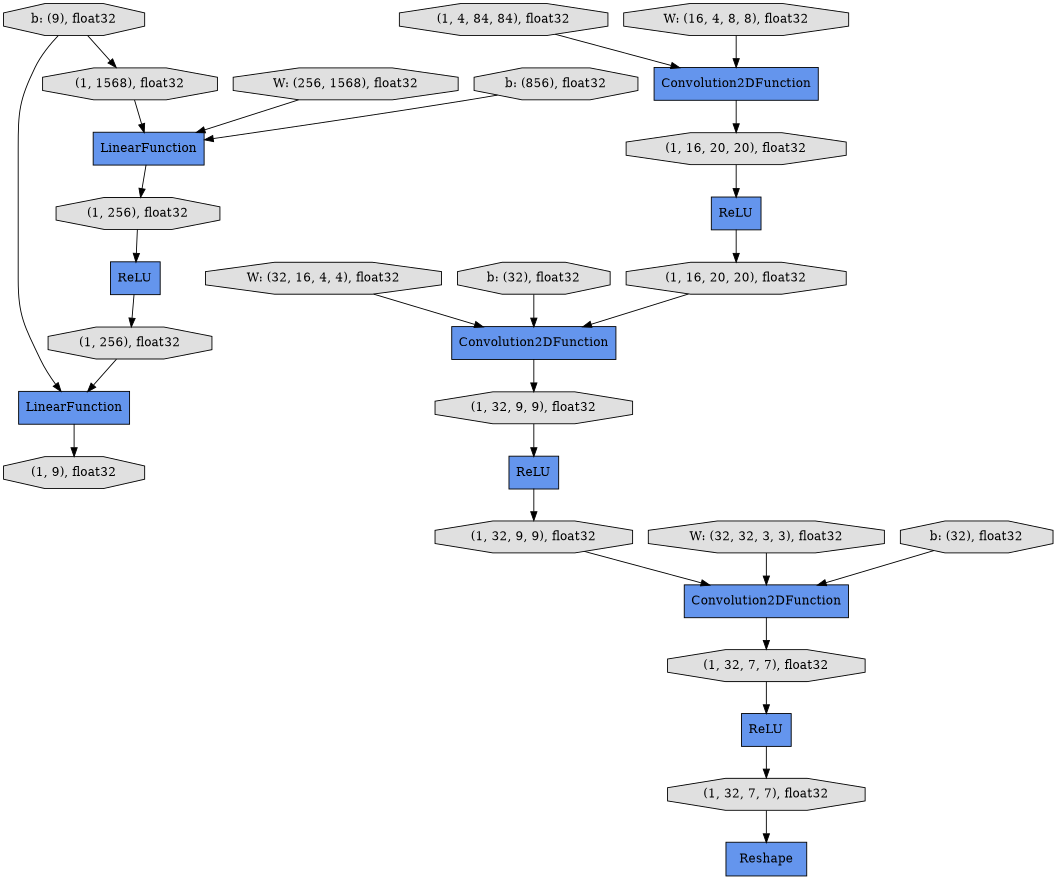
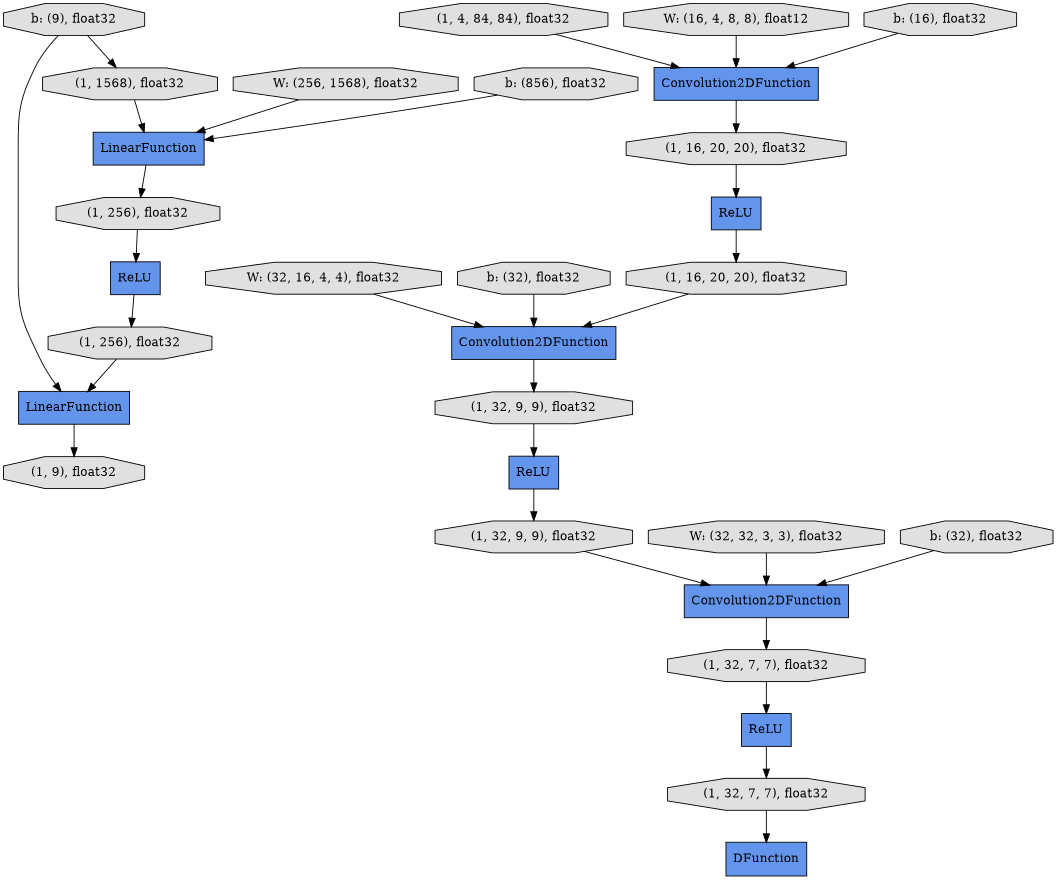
(736, 20) -> (736, 20)
none -> (940, 20)
(766, 859) -> (766, 859)
